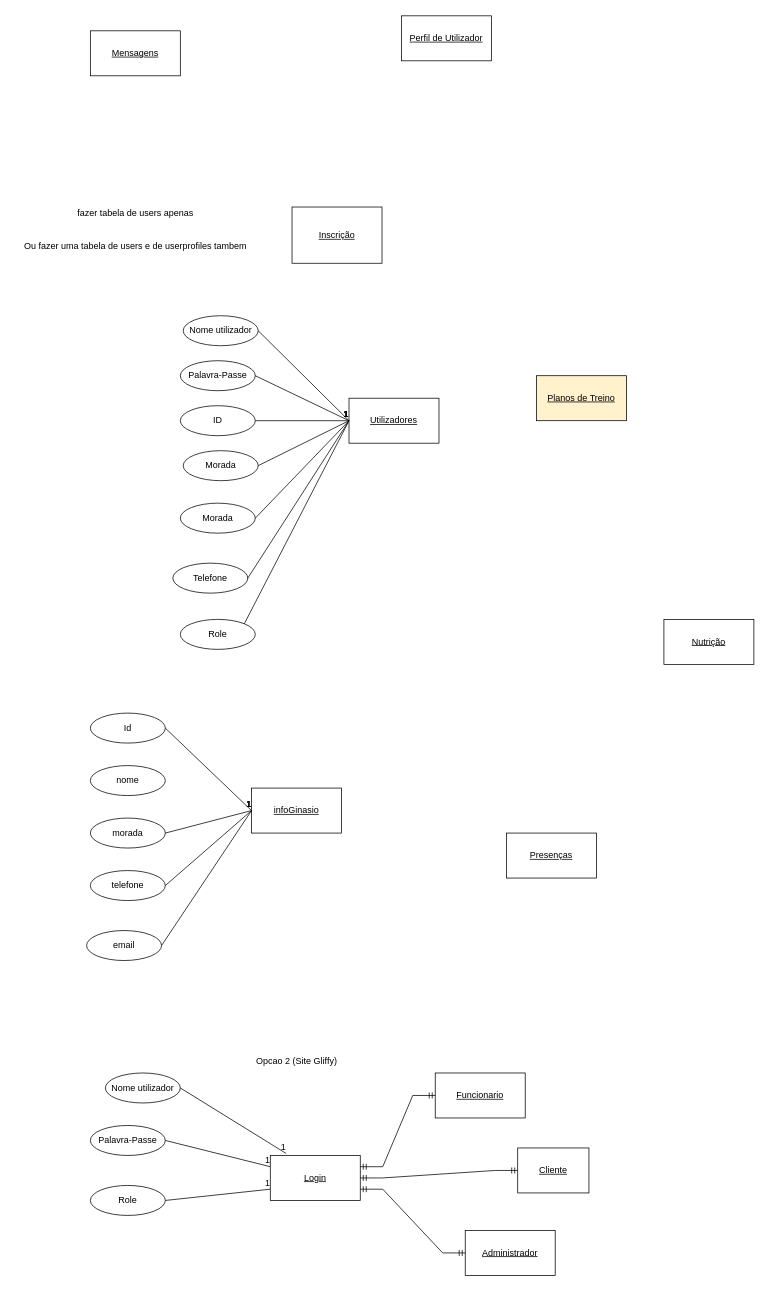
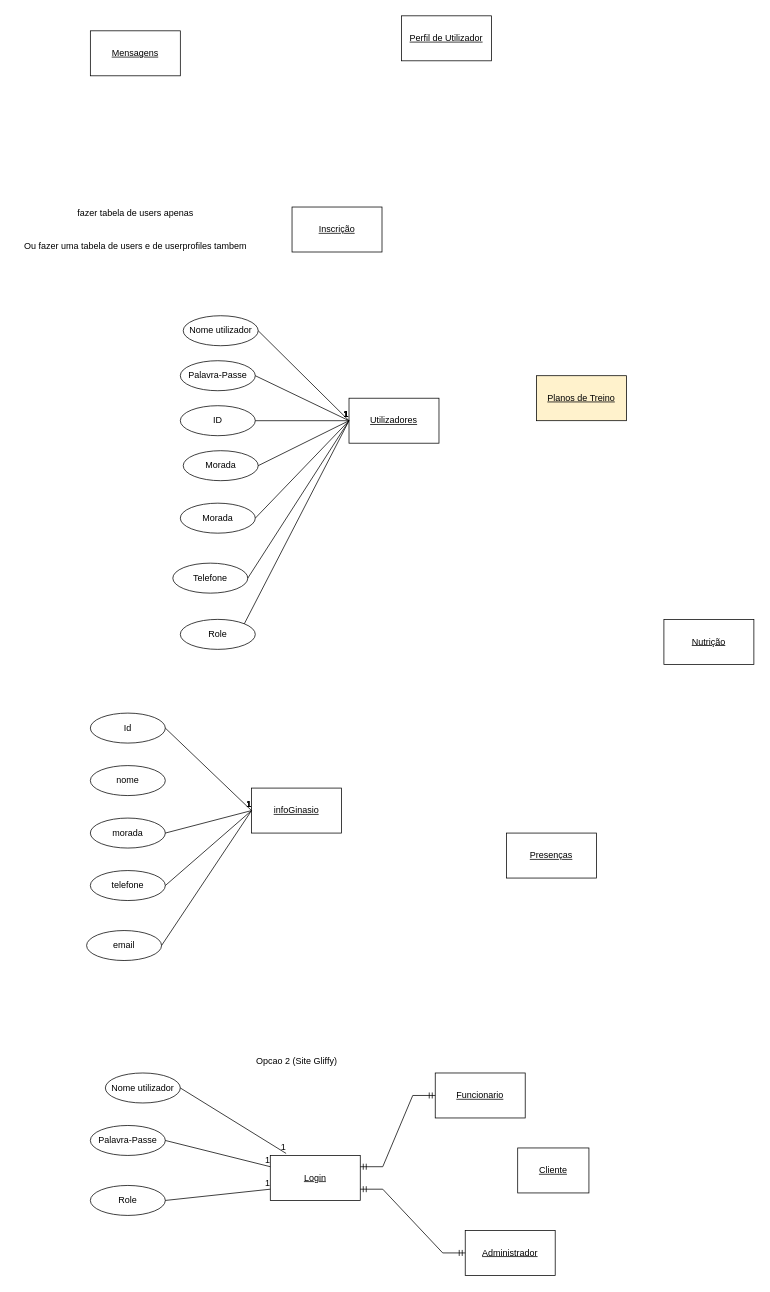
(337, 235) -> (337, 229)
(449, 1173) -> none
